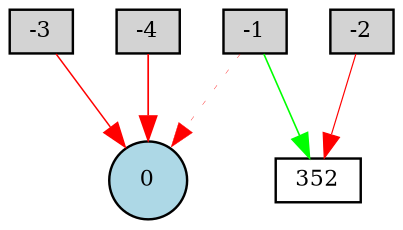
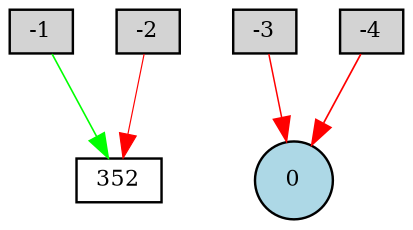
(213, 91) -> none
